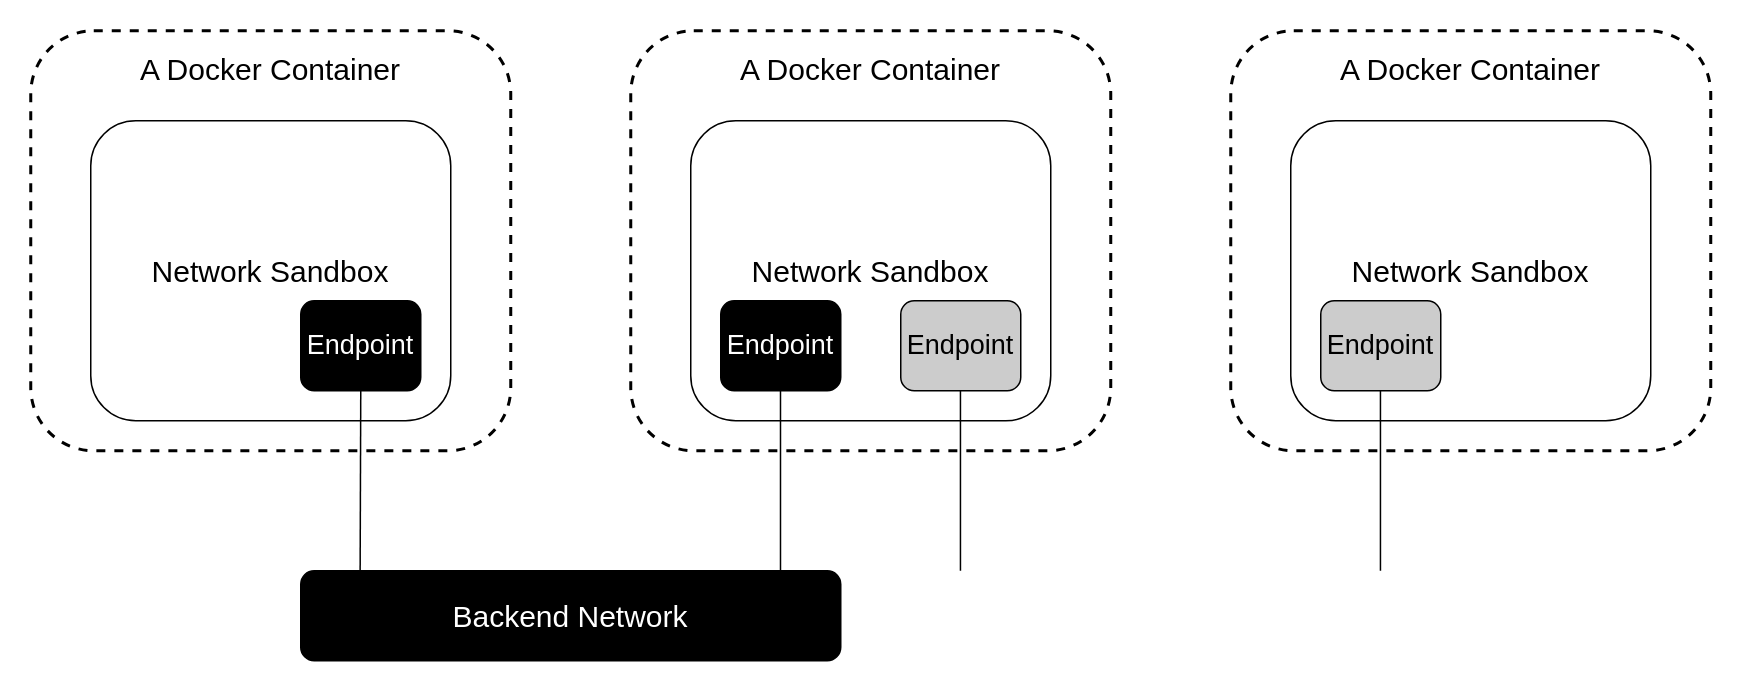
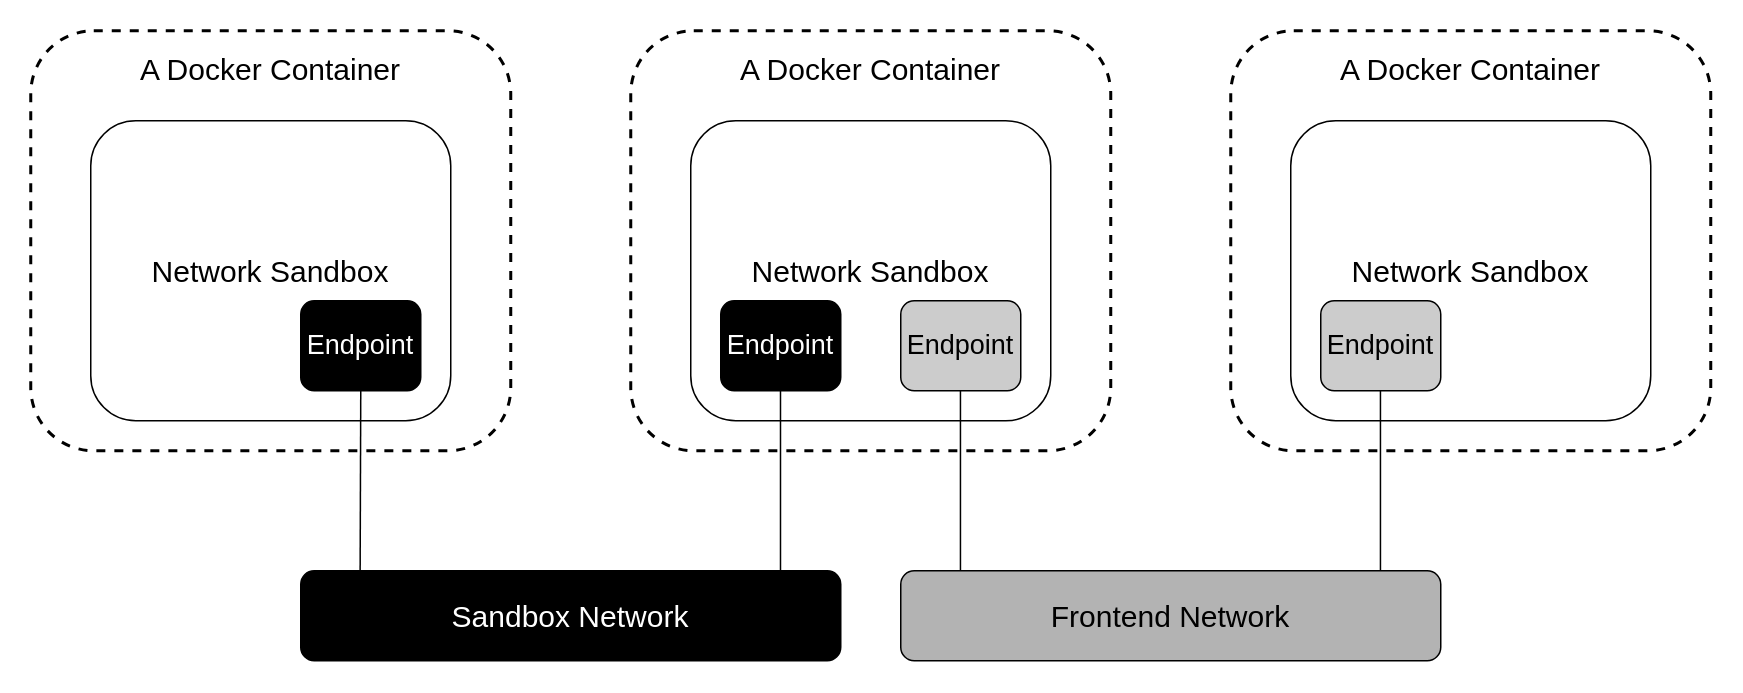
(571, 616) -> (571, 616)
none -> (1171, 616)
